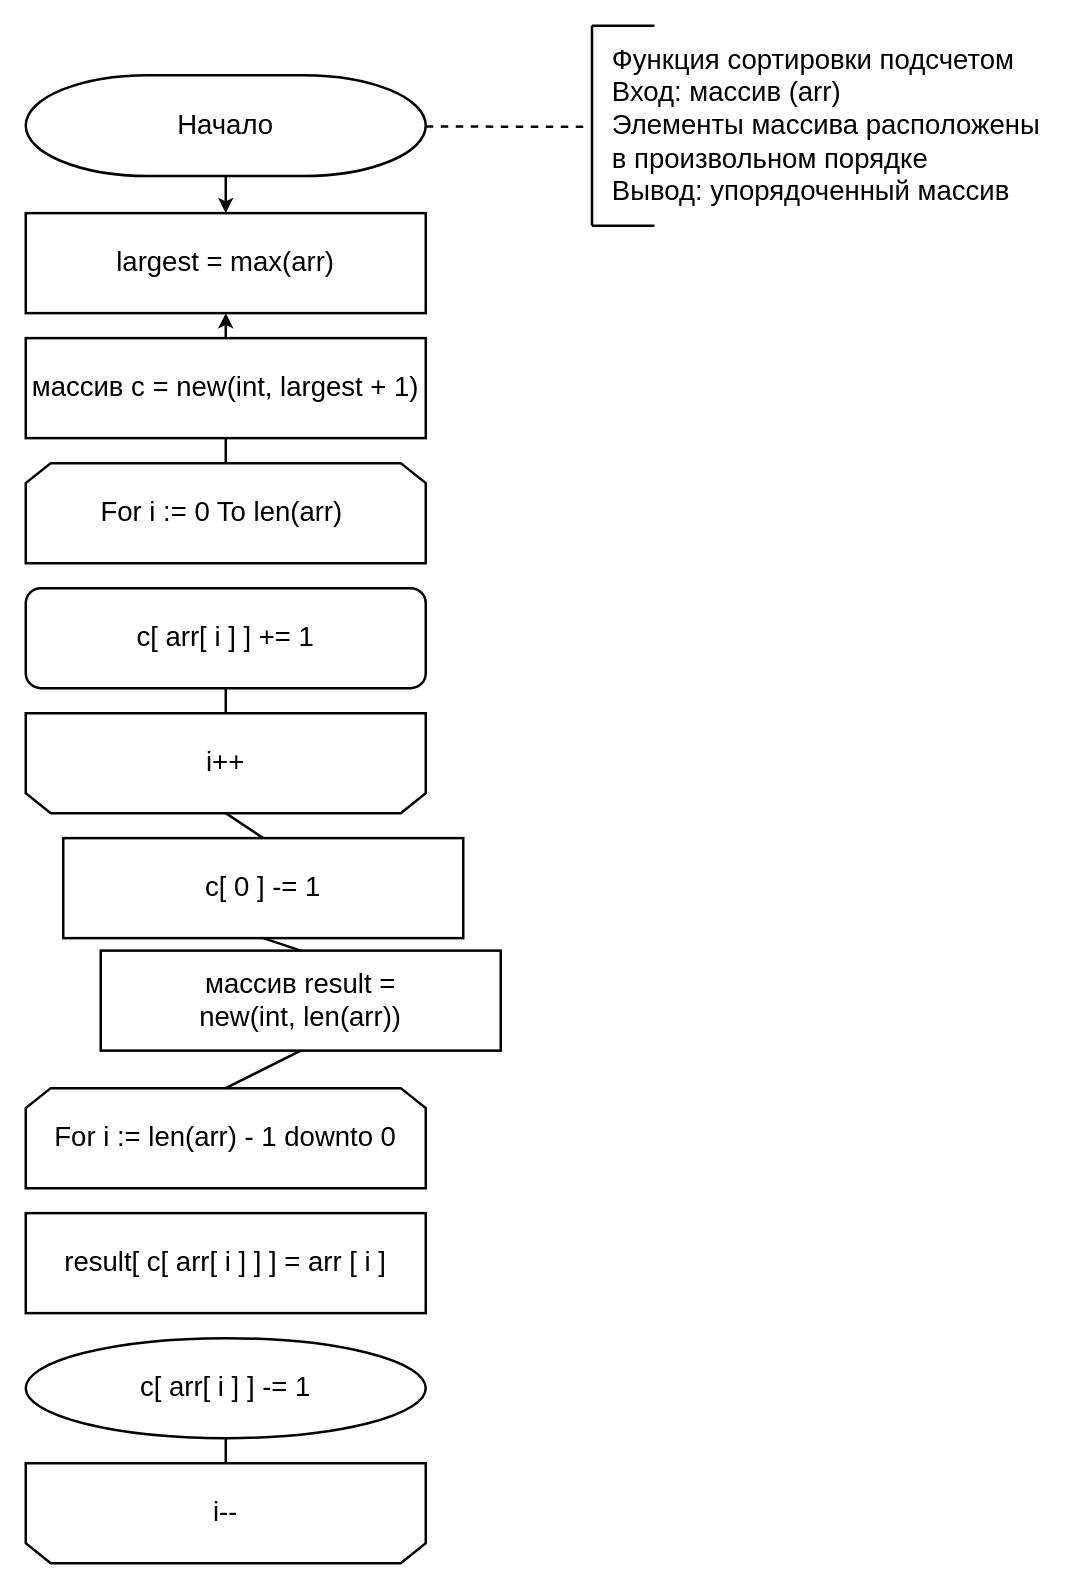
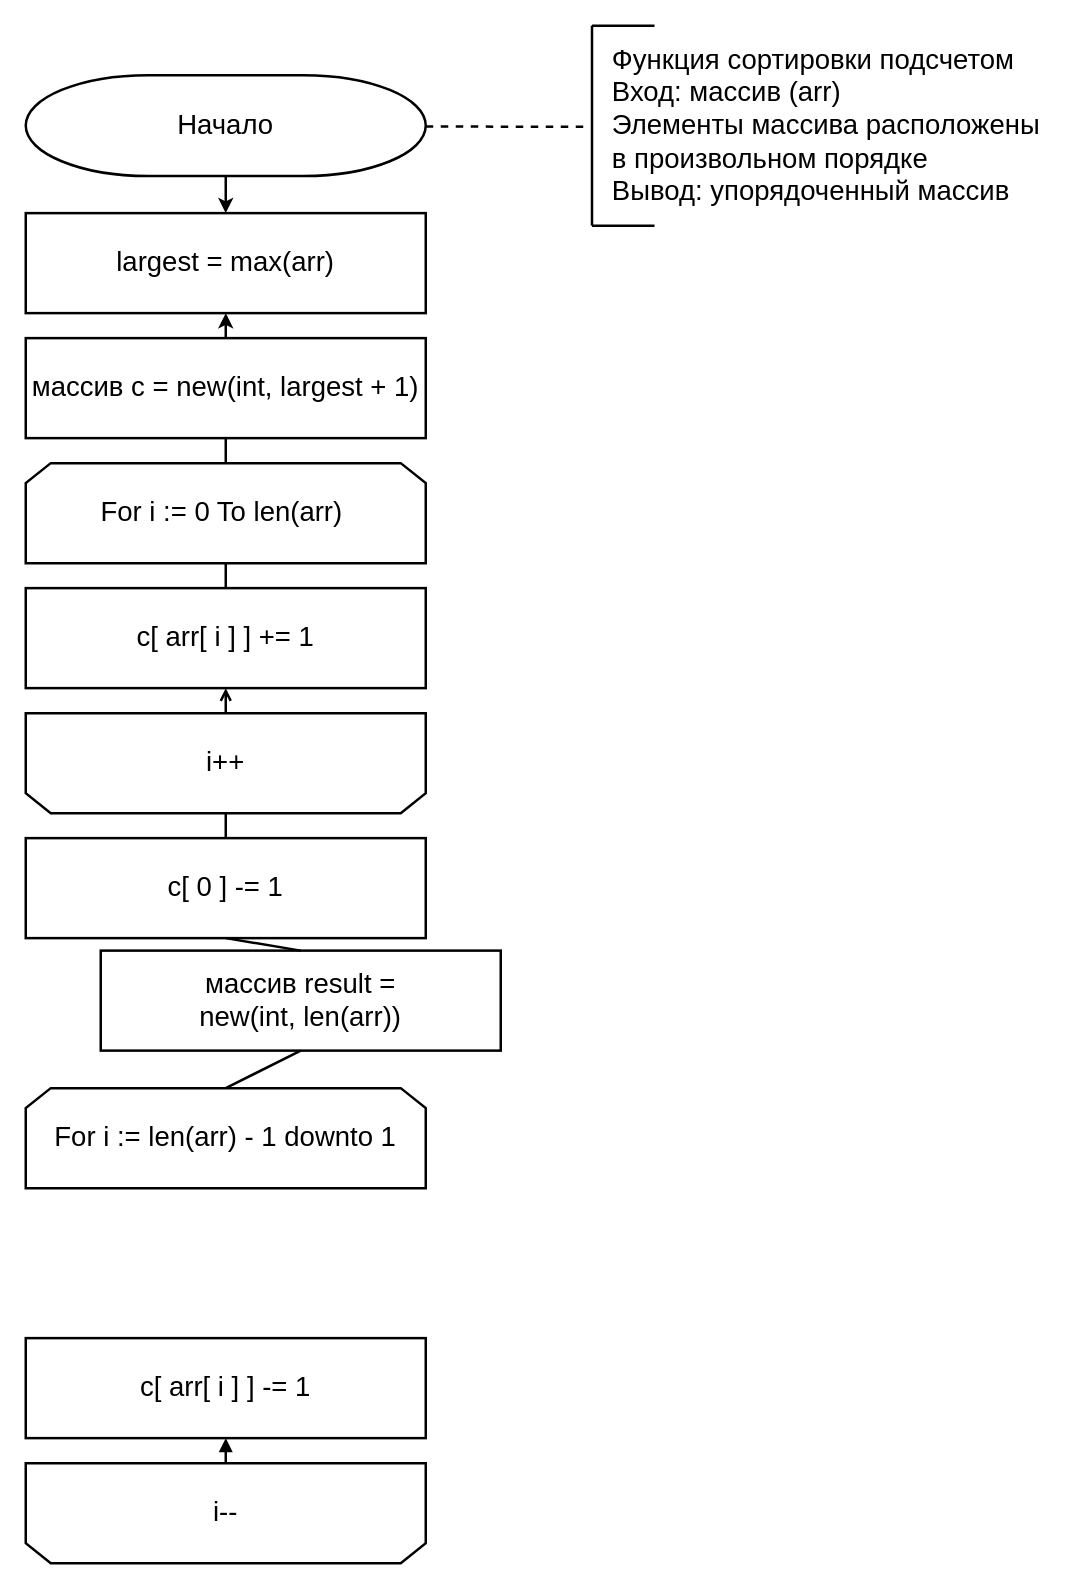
none -> (226, 576)
(226, 638) -> (226, 638)
(226, 695) -> (226, 697)
(263, 888) -> (226, 888)
(226, 1138) -> (226, 1138)
(226, 1263) -> none
(226, 1388) -> (226, 1388)
(226, 1447) -> (226, 1452)
